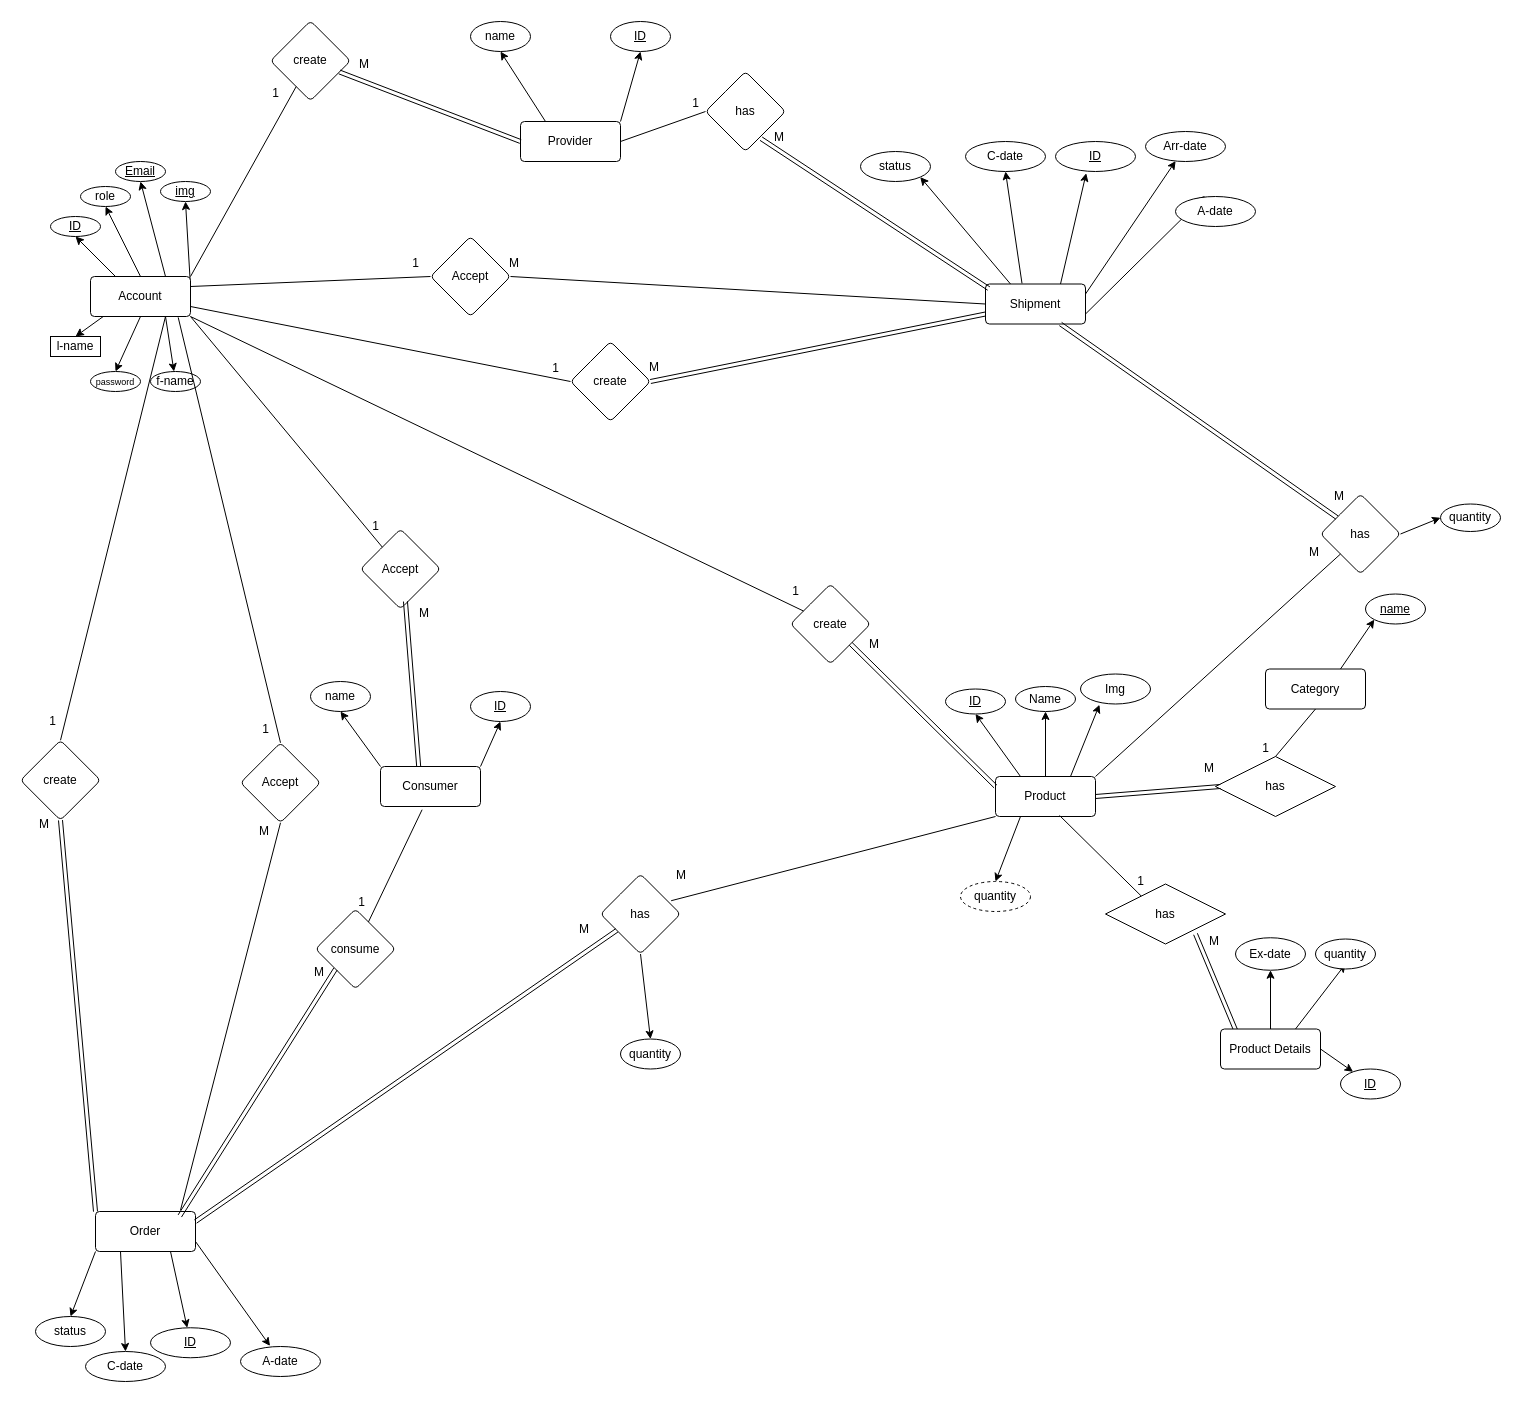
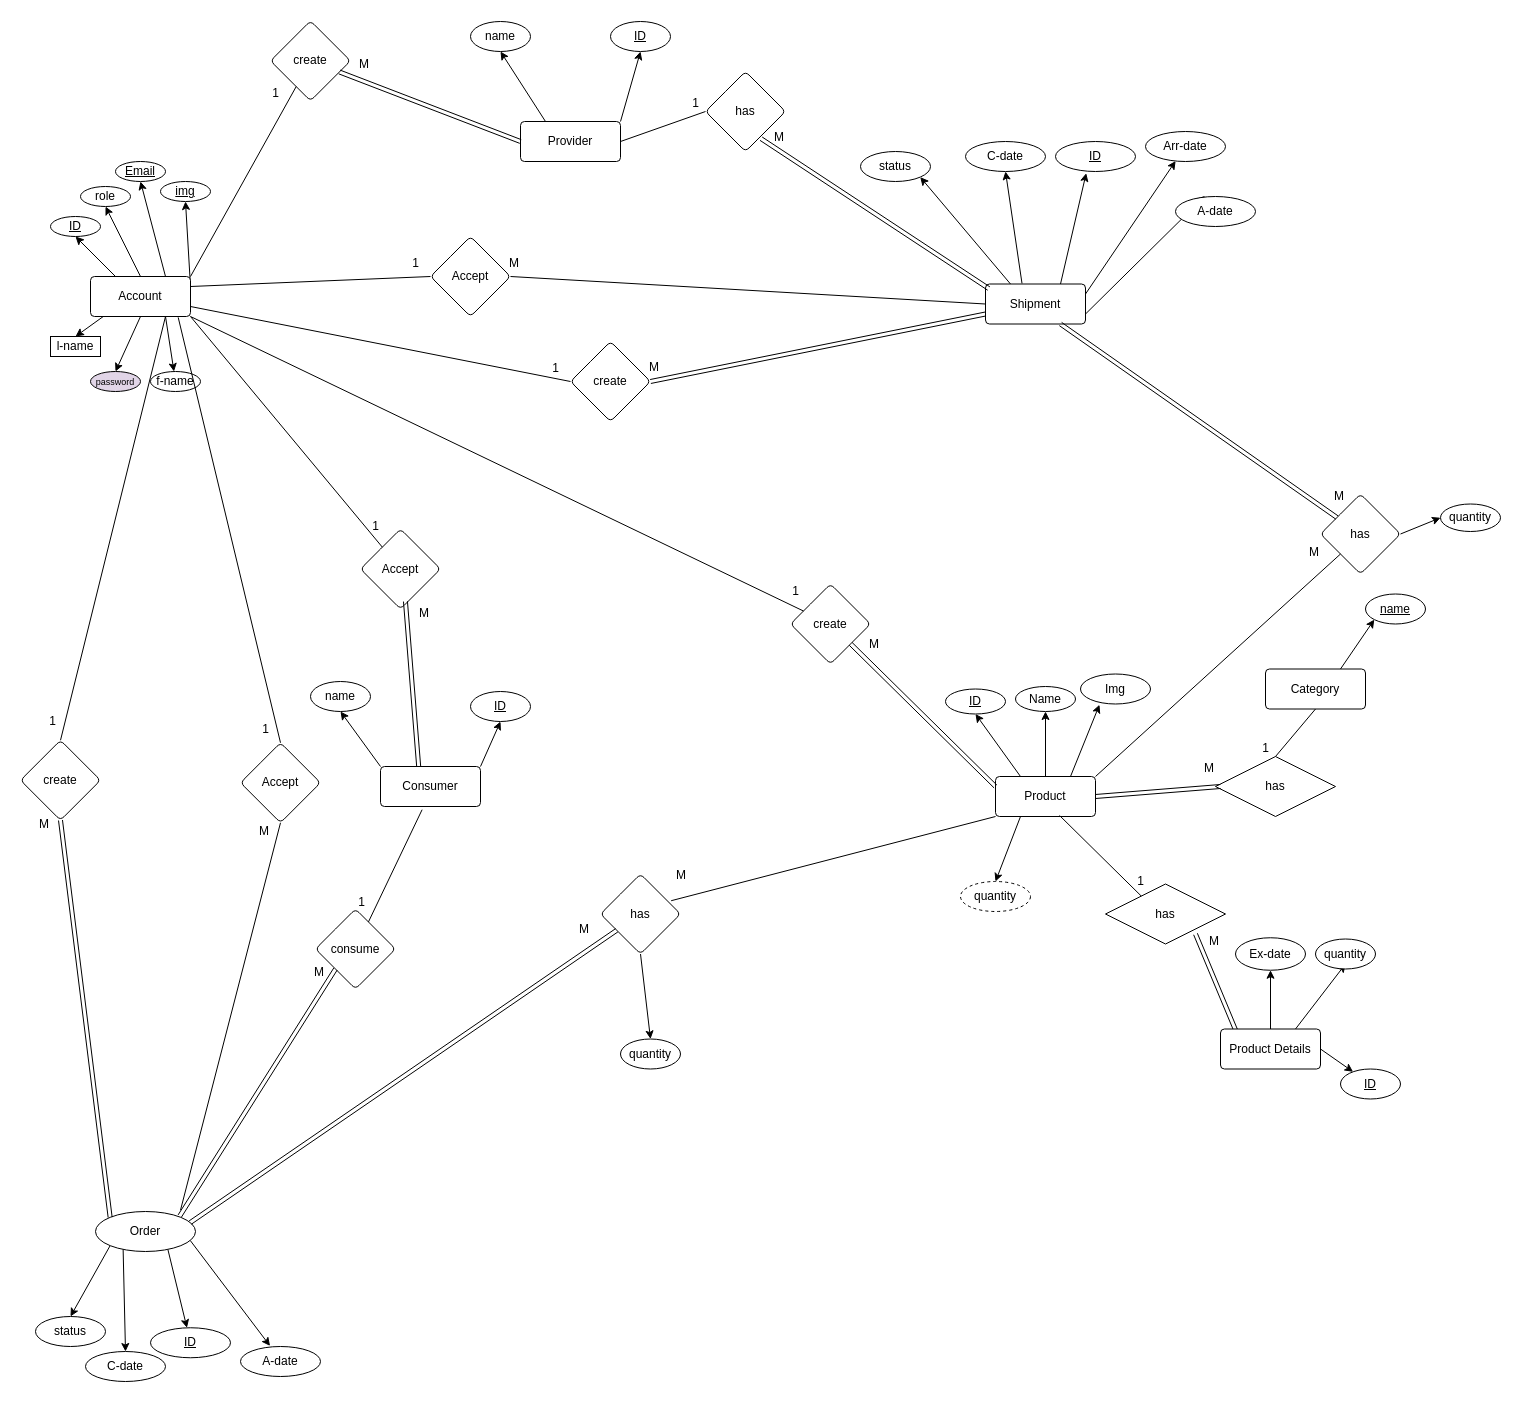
(116, 382) -> (116, 382)
(146, 1232) -> (146, 1232)
